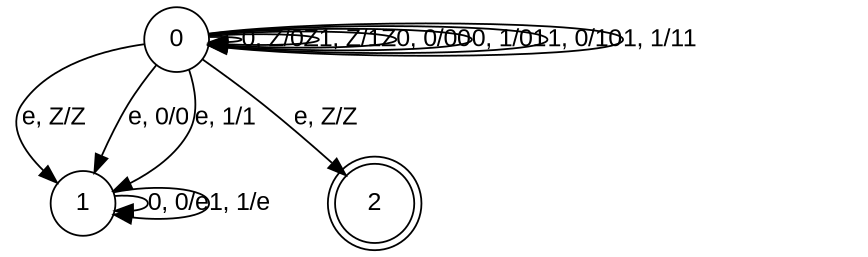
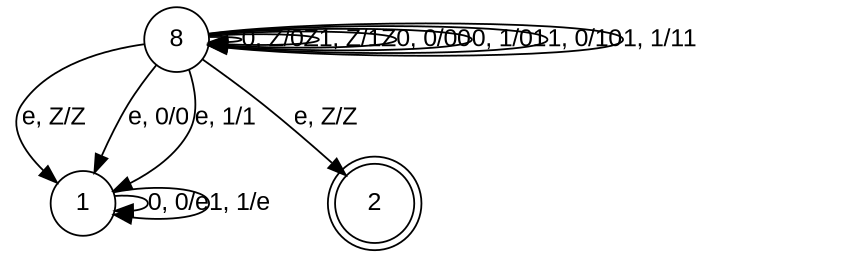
(177, 40) -> (177, 40)
